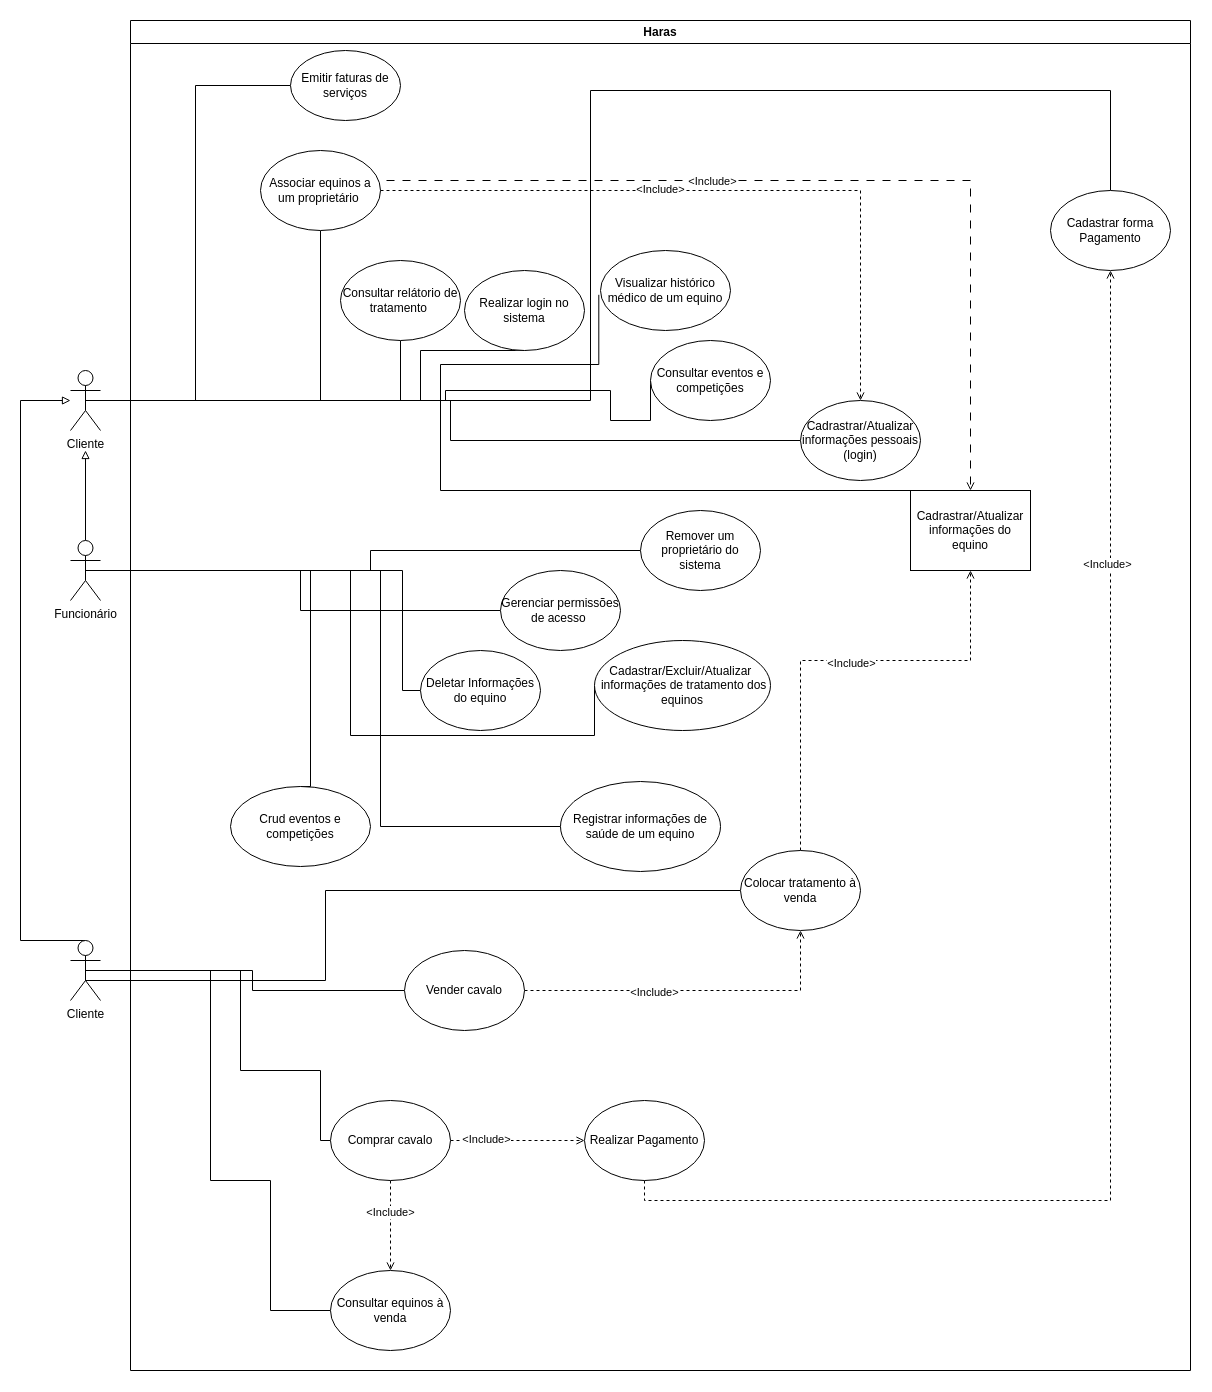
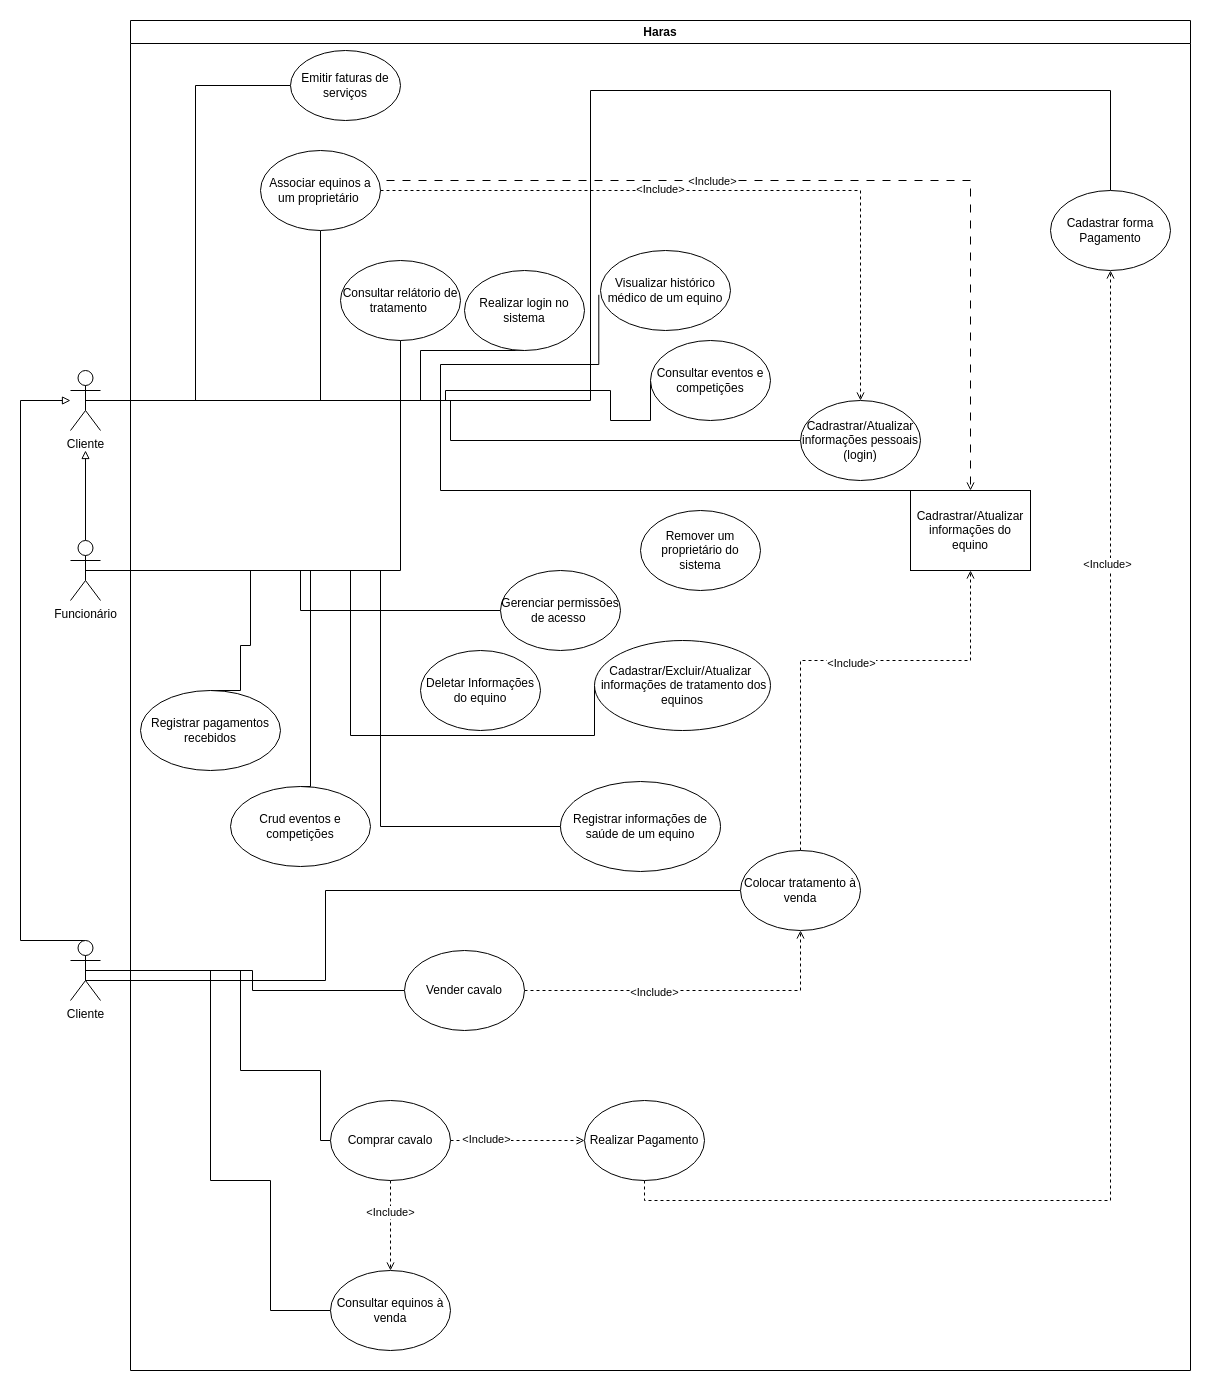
(497, 551) -> (401, 486)
(403, 639) -> none
none -> (246, 646)
none -> (211, 731)
